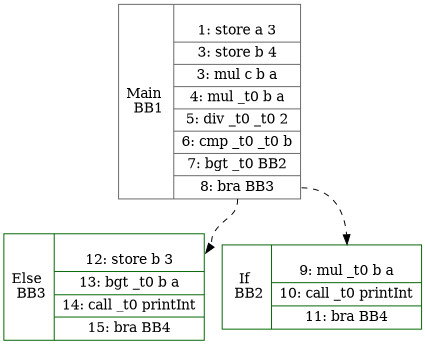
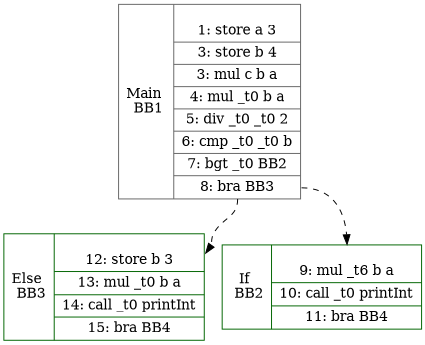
(347, 271) -> (347, 271)
(129, 283) -> (129, 283)
